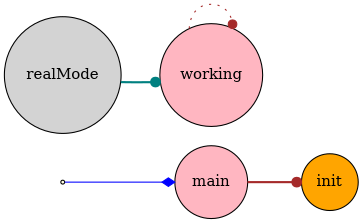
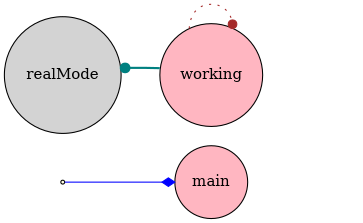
(136, 82) -> (145, 68)
(330, 182) -> none
